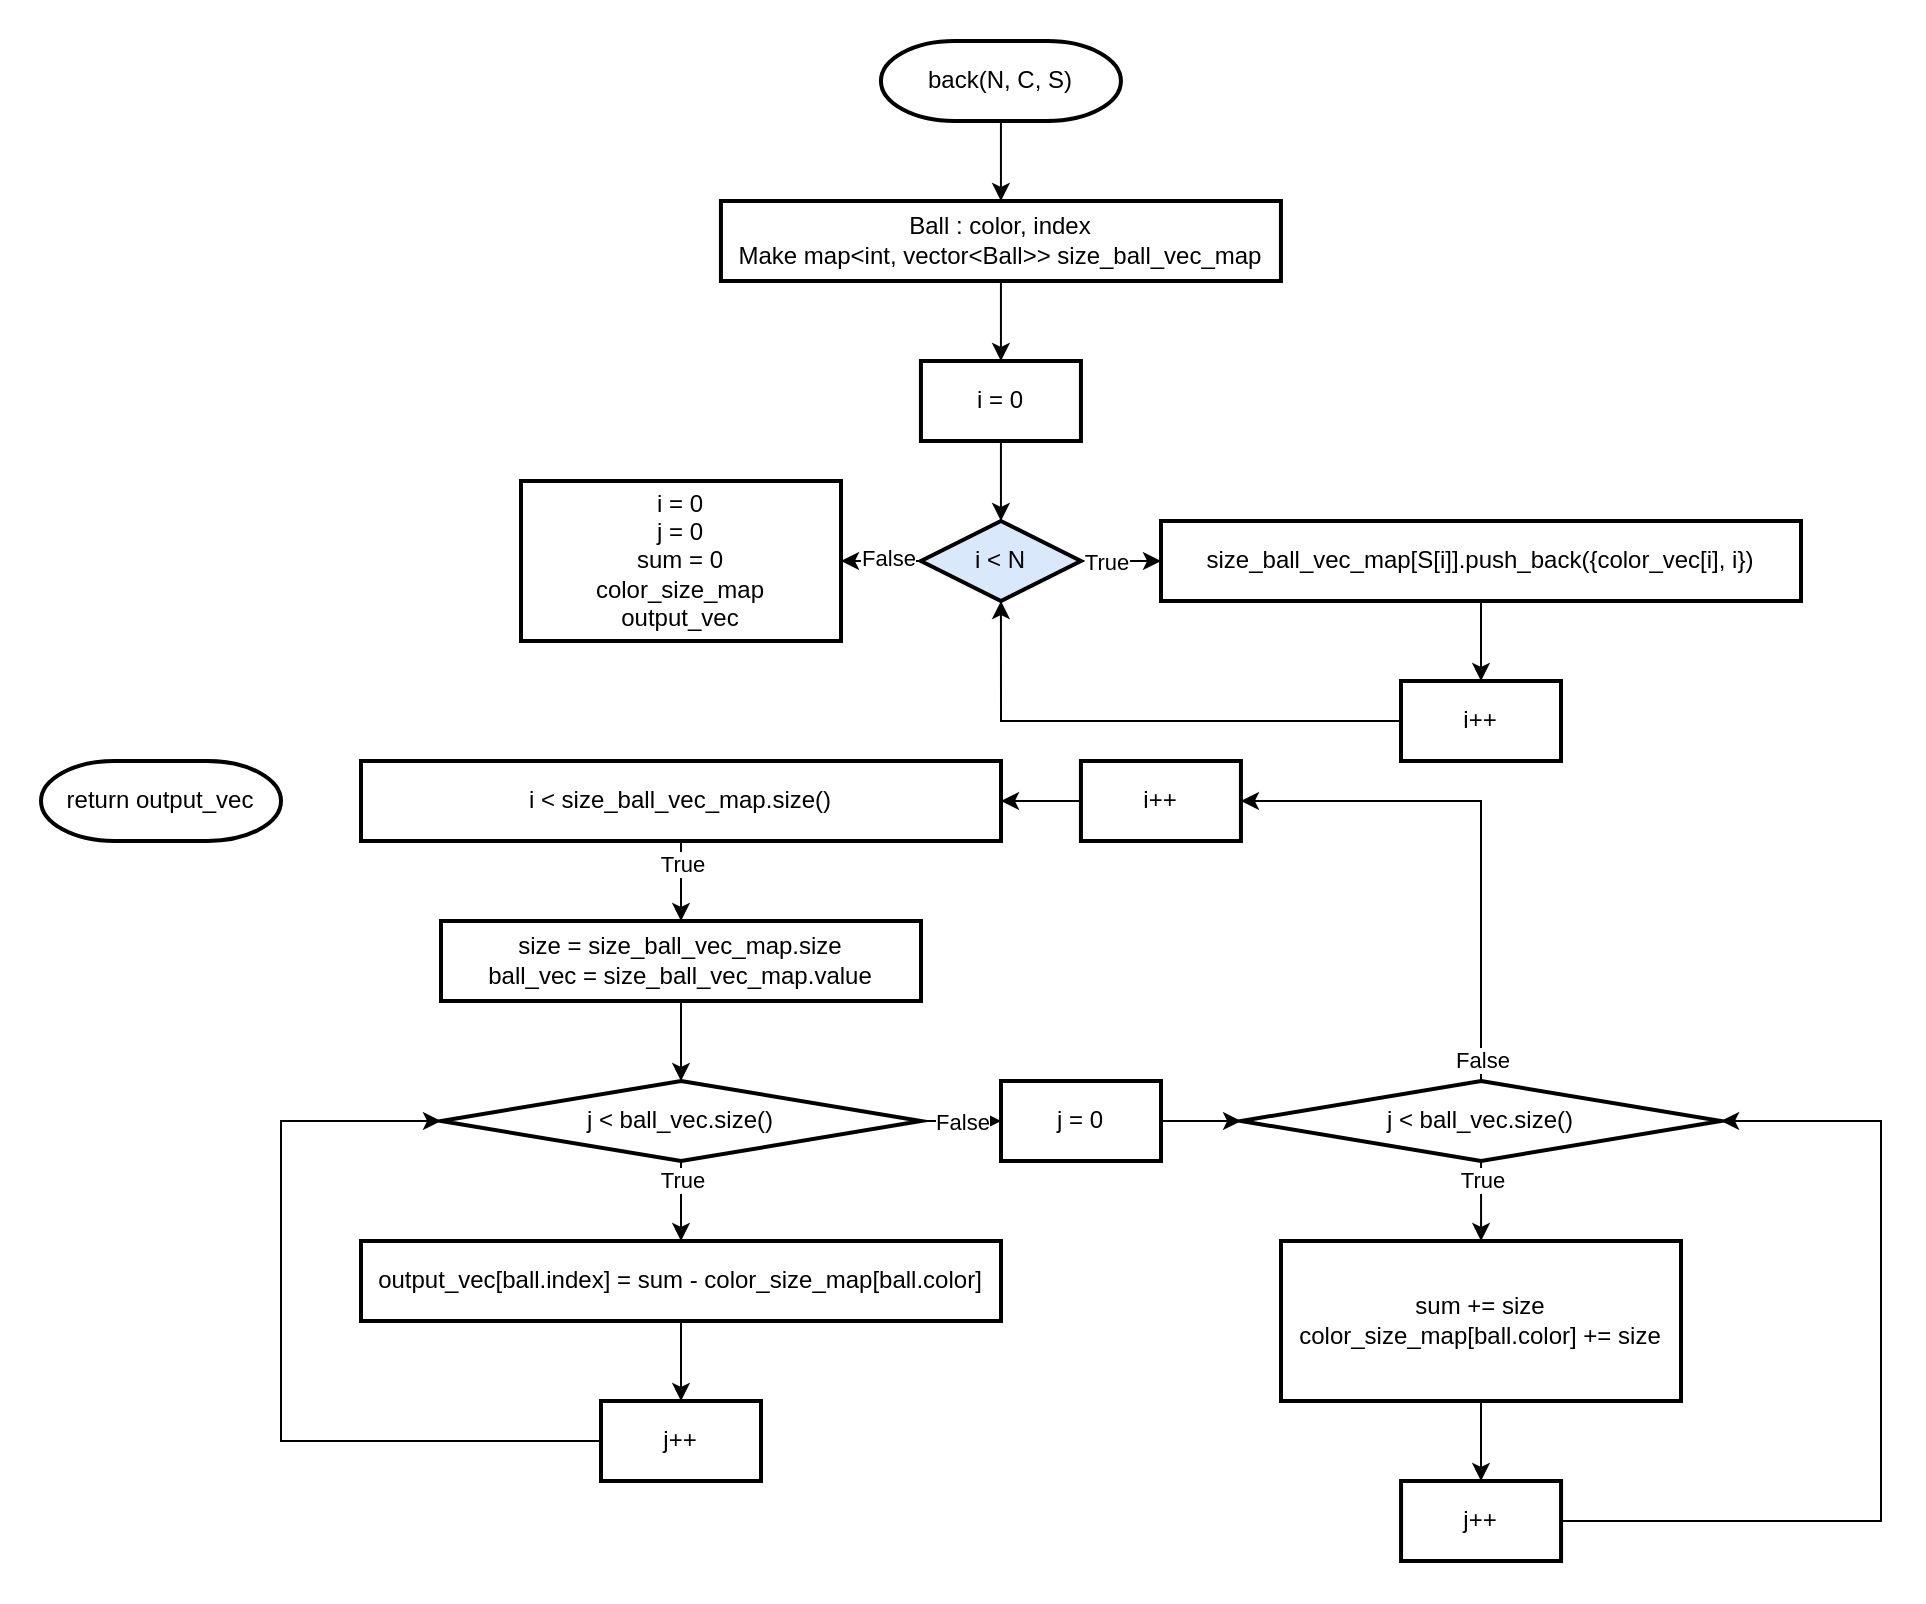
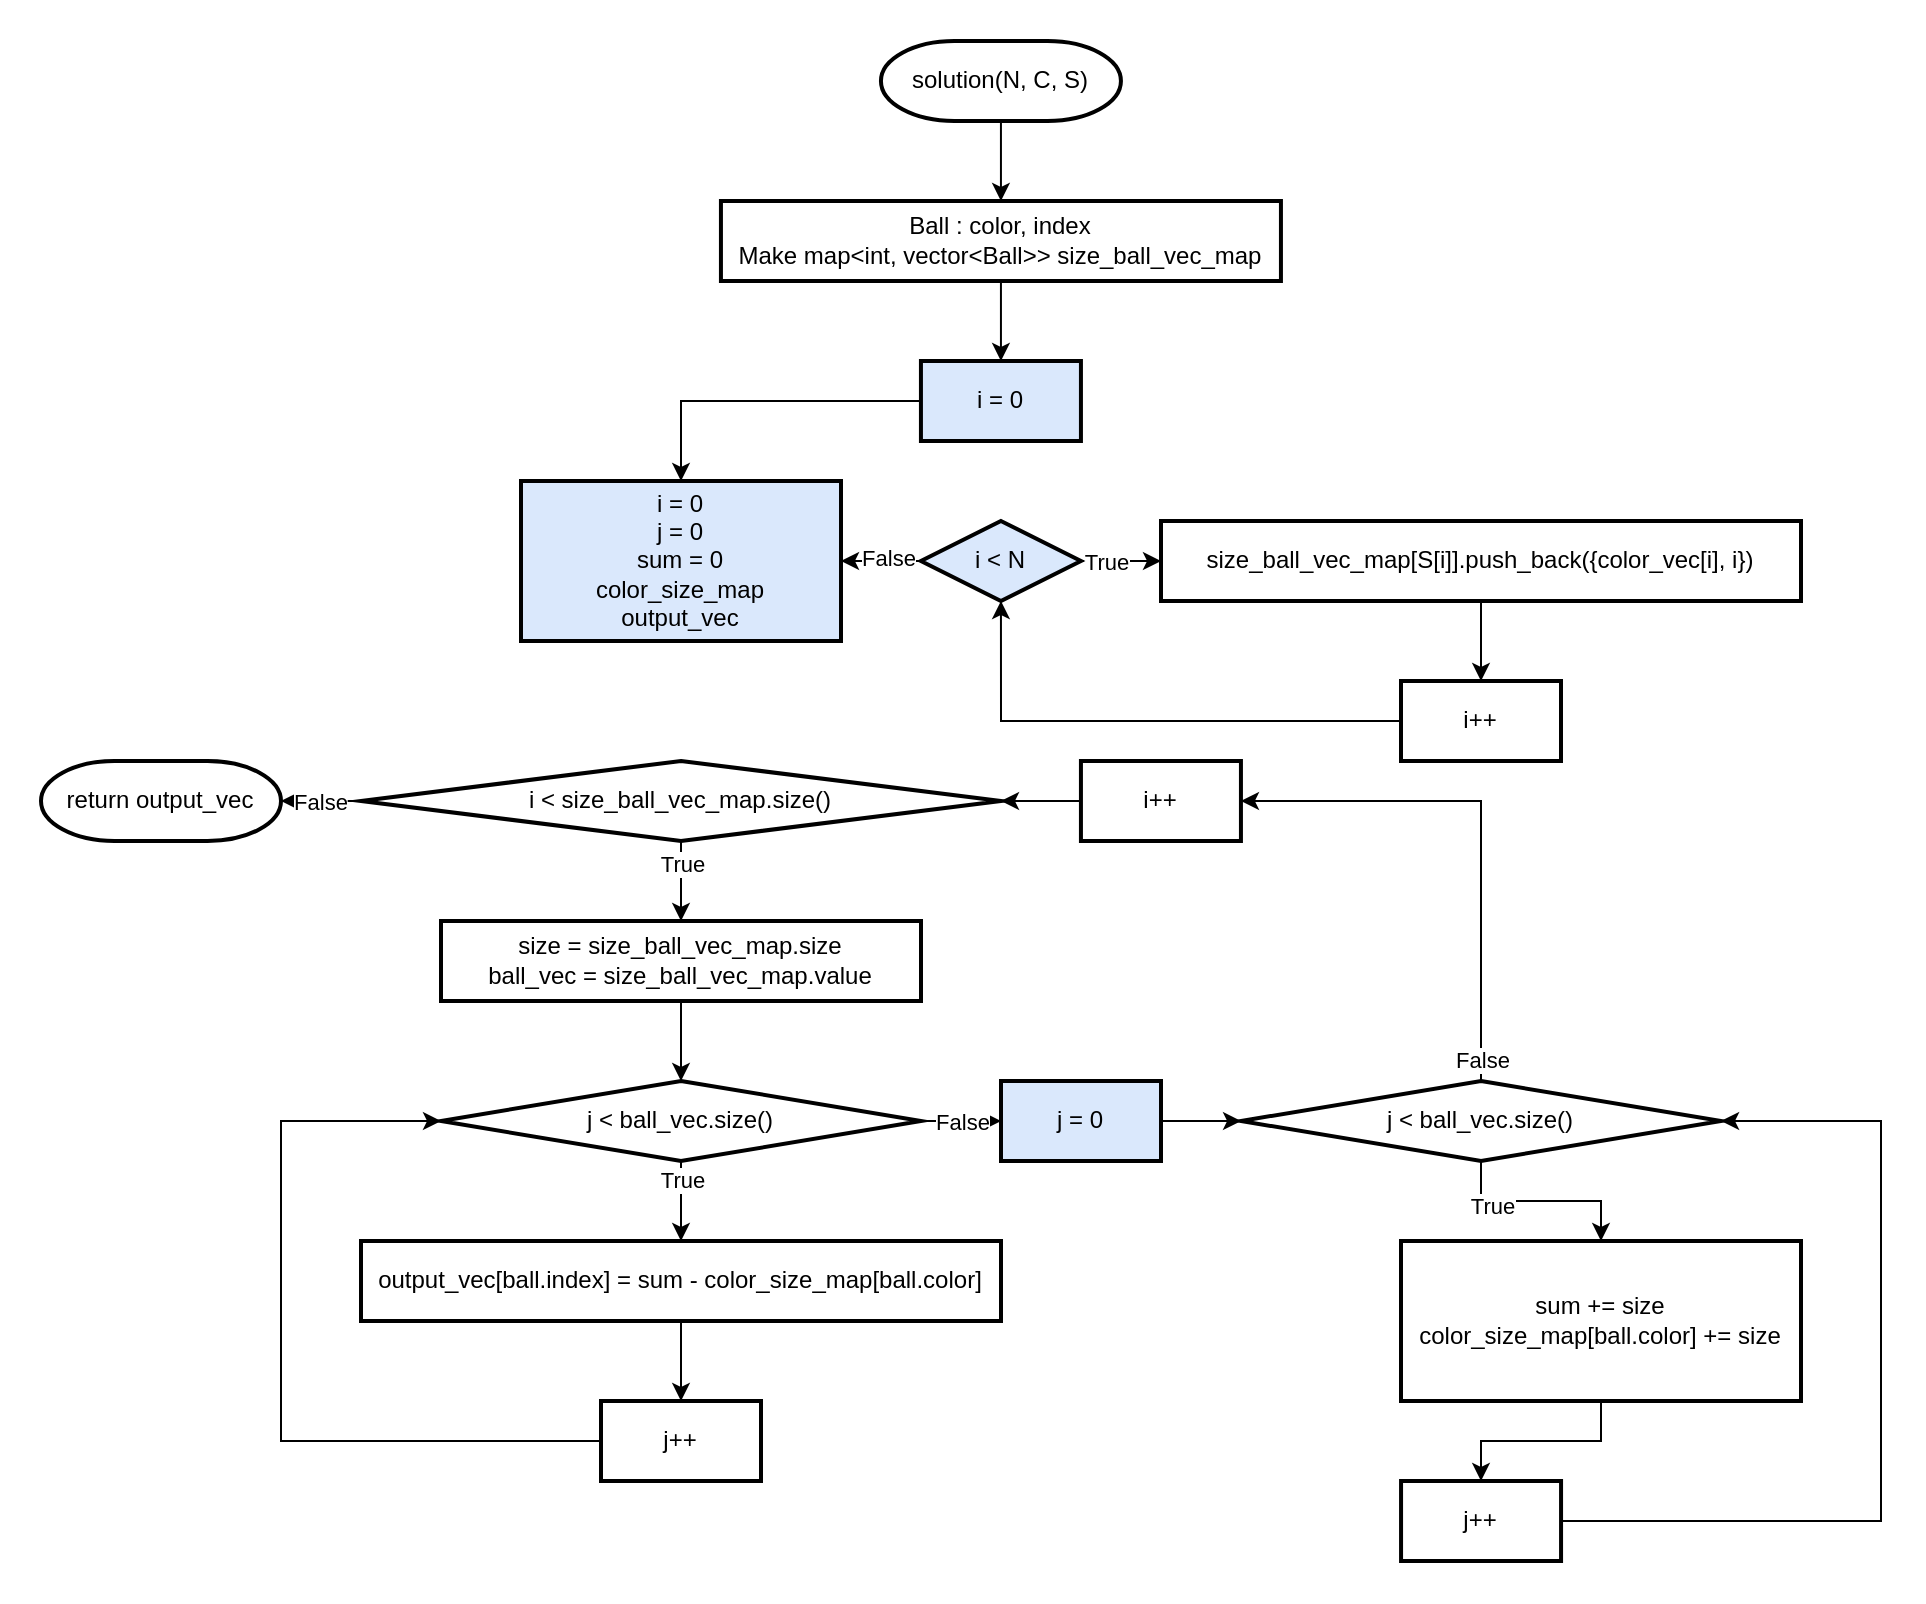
(1001, 81) -> (1001, 81)
(1001, 401) -> (1001, 401)
(1001, 474) -> (767, 401)
(681, 561) -> (681, 561)
(861, 561) -> (861, 561)
none -> (328, 801)
(681, 801) -> (681, 801)
(1081, 1121) -> (1081, 1121)
(1481, 1321) -> (1601, 1321)
